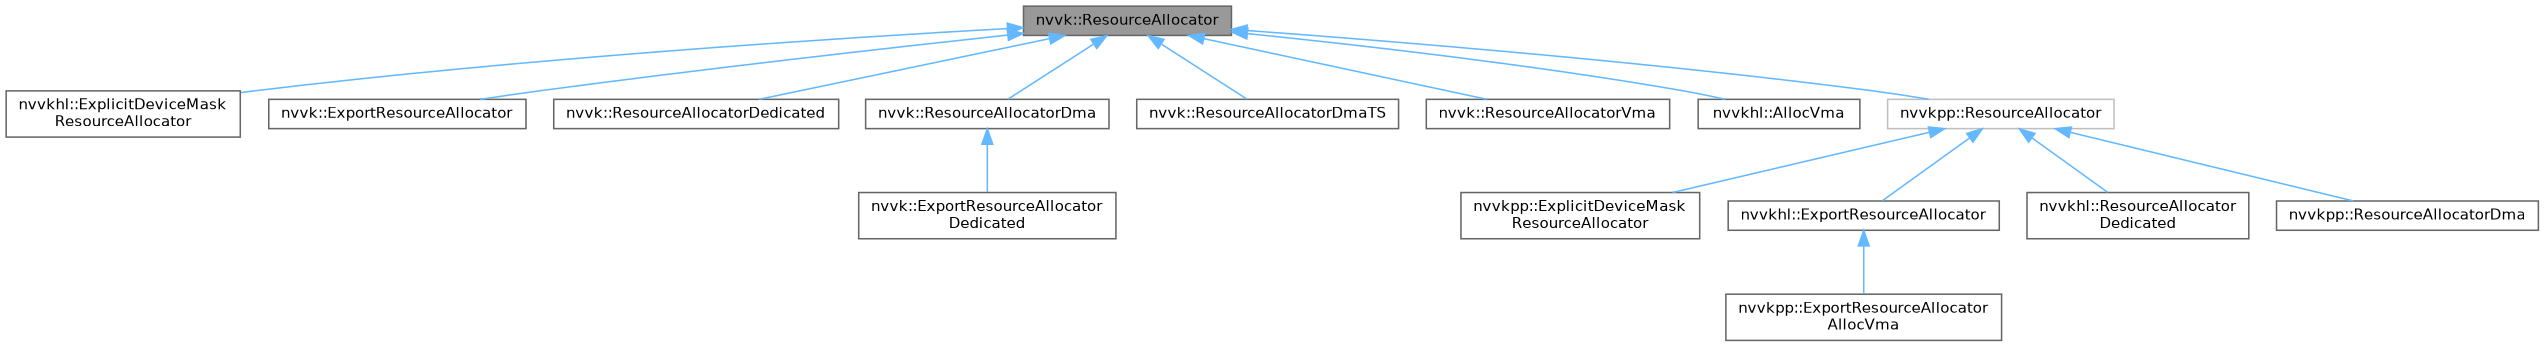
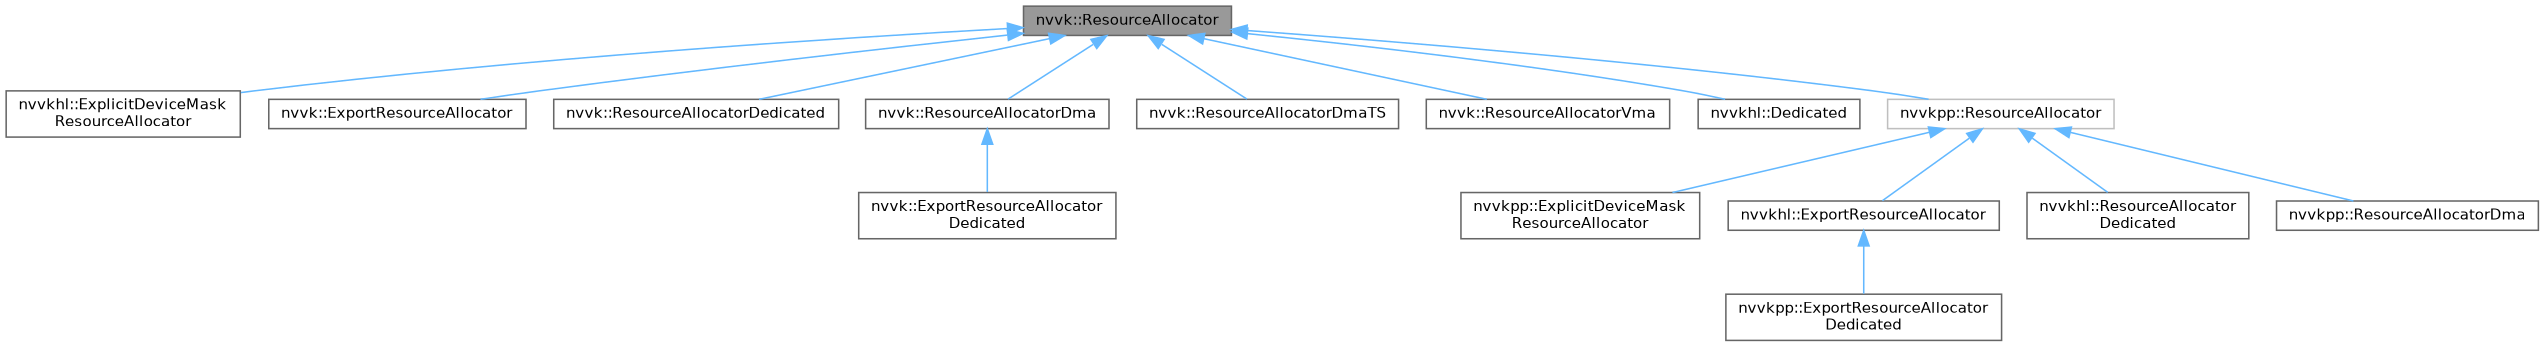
(1779, 114) -> (1779, 114)
(1864, 317) -> (1864, 317)
